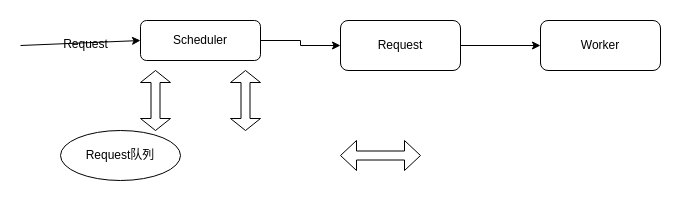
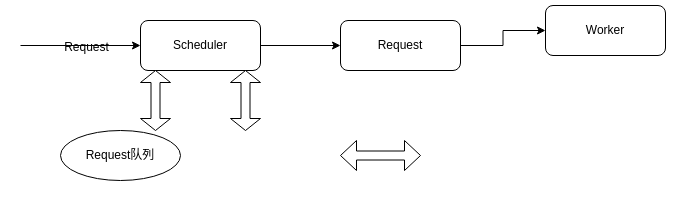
(201, 41) -> (201, 46)
(601, 46) -> (606, 31)
